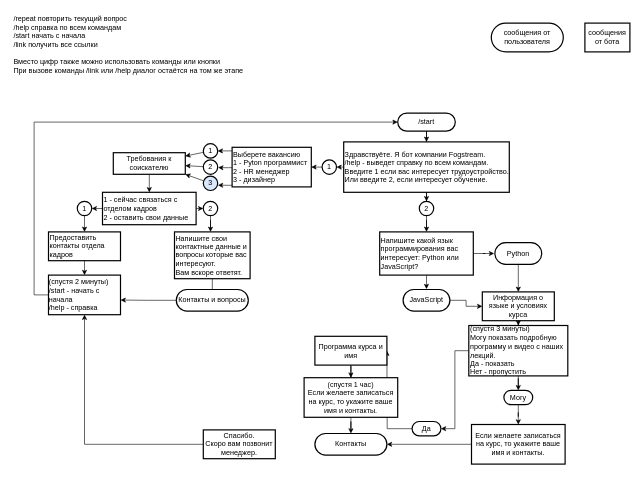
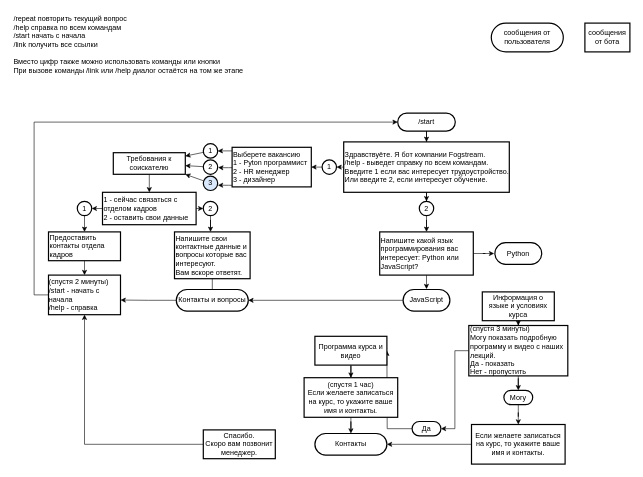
(518, 286) -> none
(465, 300) -> (253, 300)
(351, 351) -> (351, 351)
